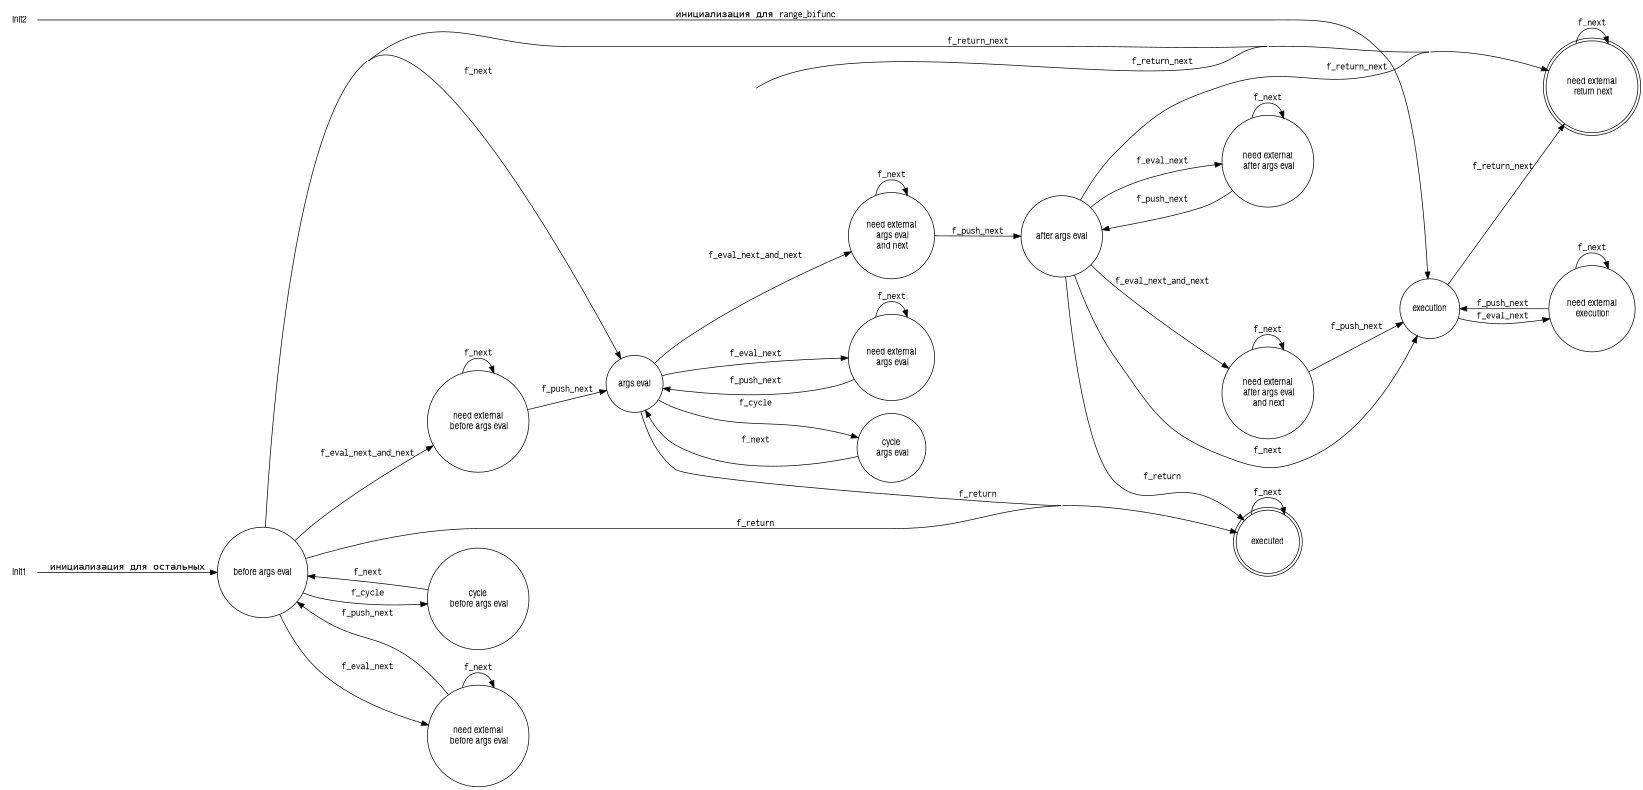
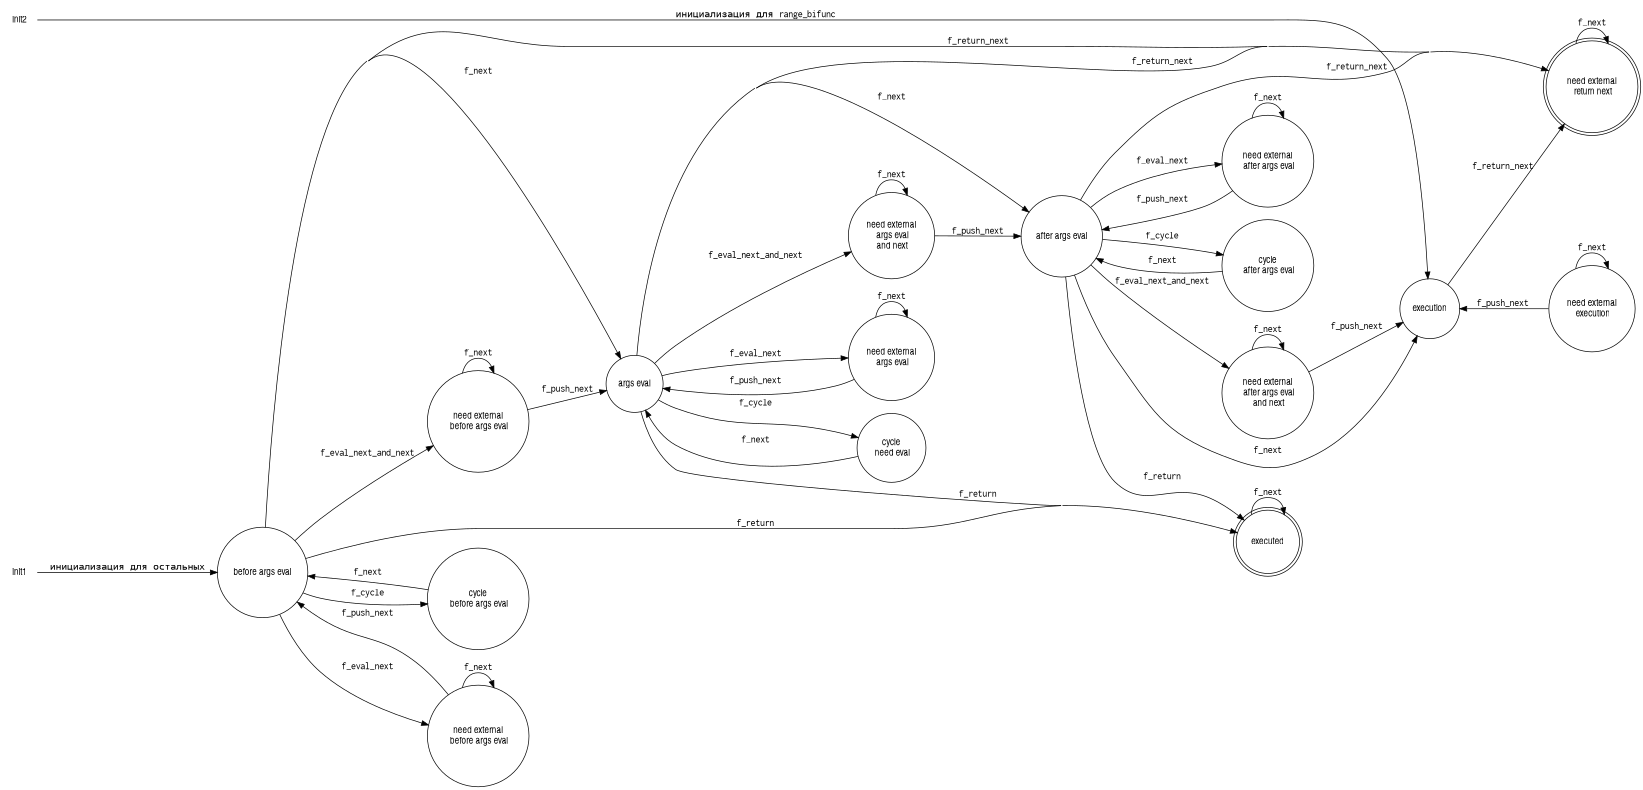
none -> (669, 209)
none -> (1268, 266)
(1500, 324) -> none
(892, 448) -> (892, 448)
